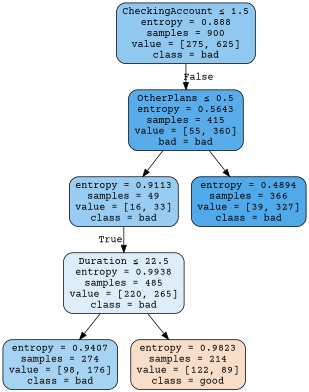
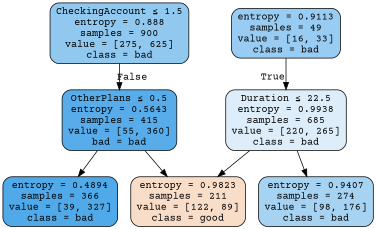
(155, 161) -> (154, 161)
(124, 283) -> (286, 120)
(188, 359) -> (188, 196)
